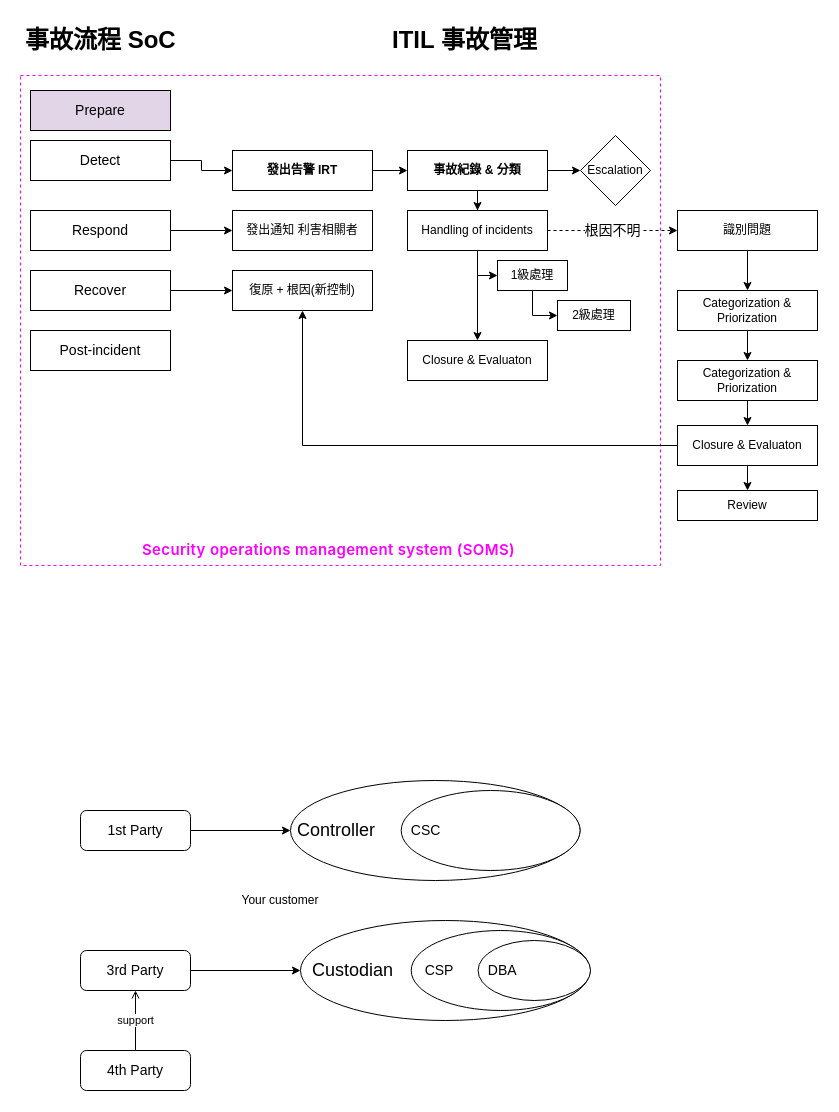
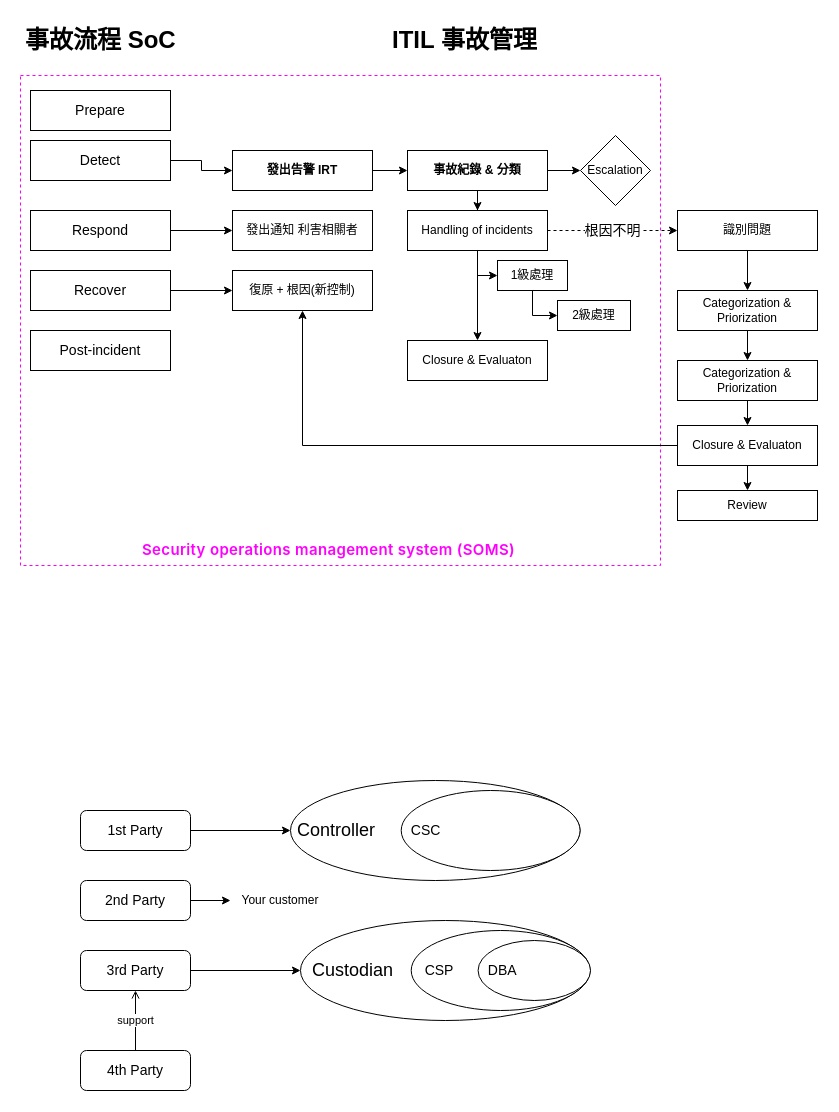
(101, 111) -> (101, 111)
none -> (136, 901)
none -> (207, 901)
